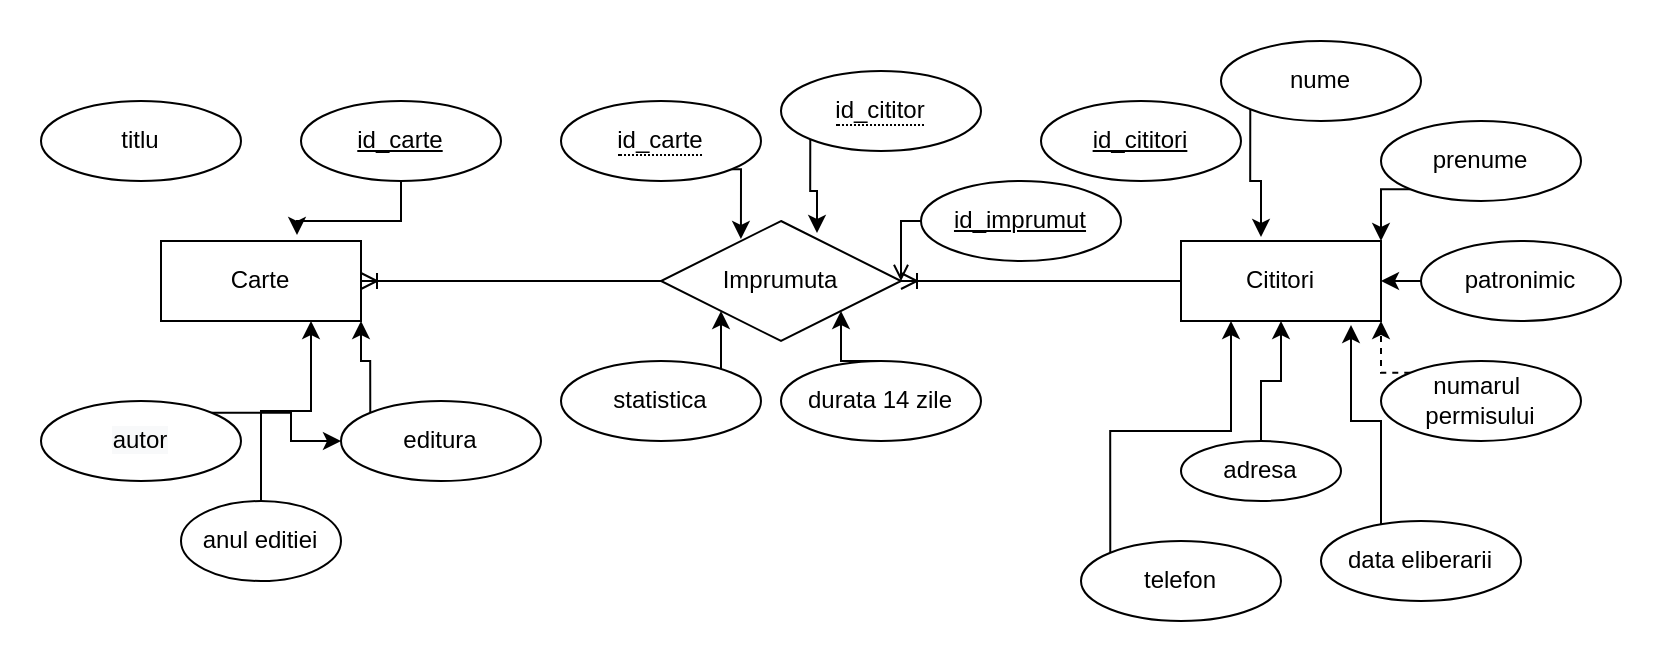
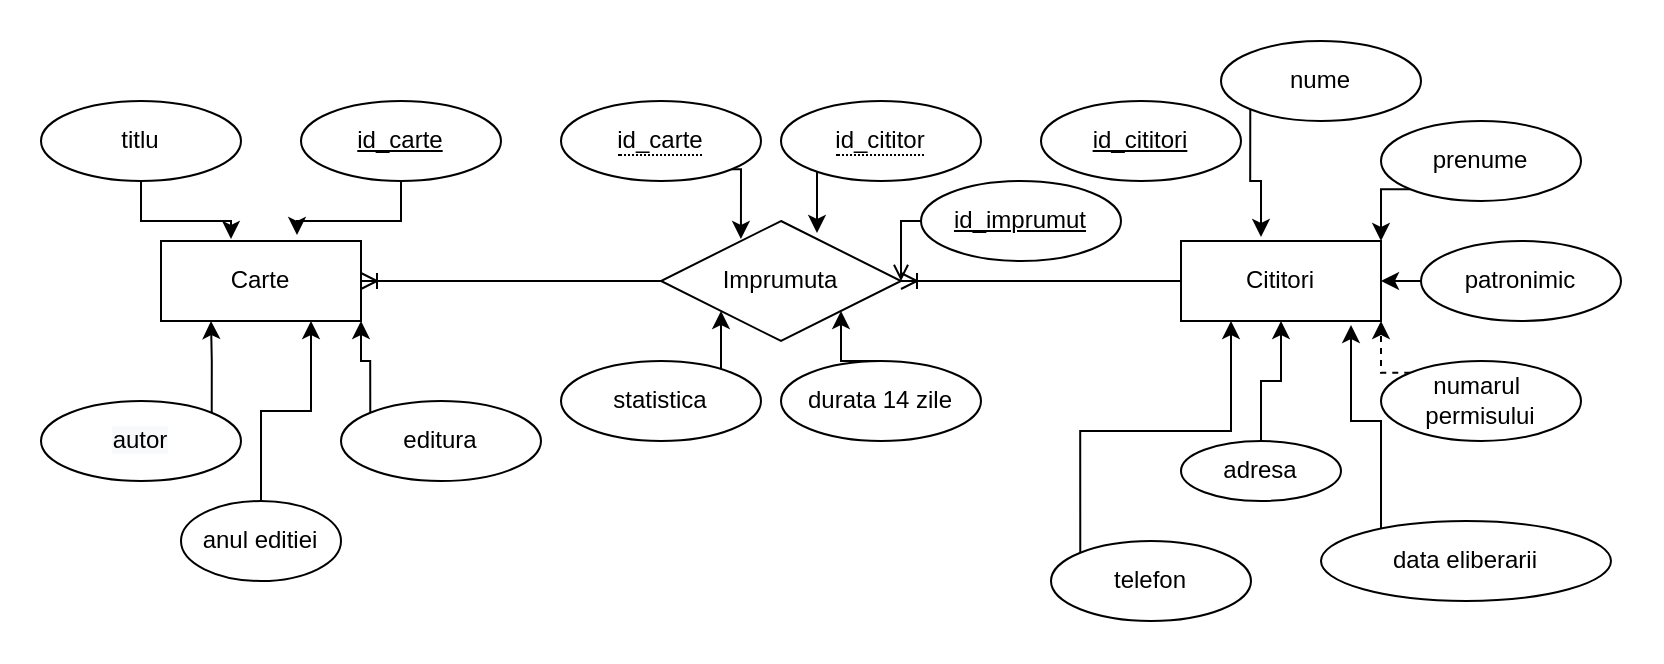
(881, 111) -> (881, 141)
none -> (168, 221)
(296, 441) -> (212, 373)
(1421, 561) -> (1466, 561)
(1181, 581) -> (1151, 581)
